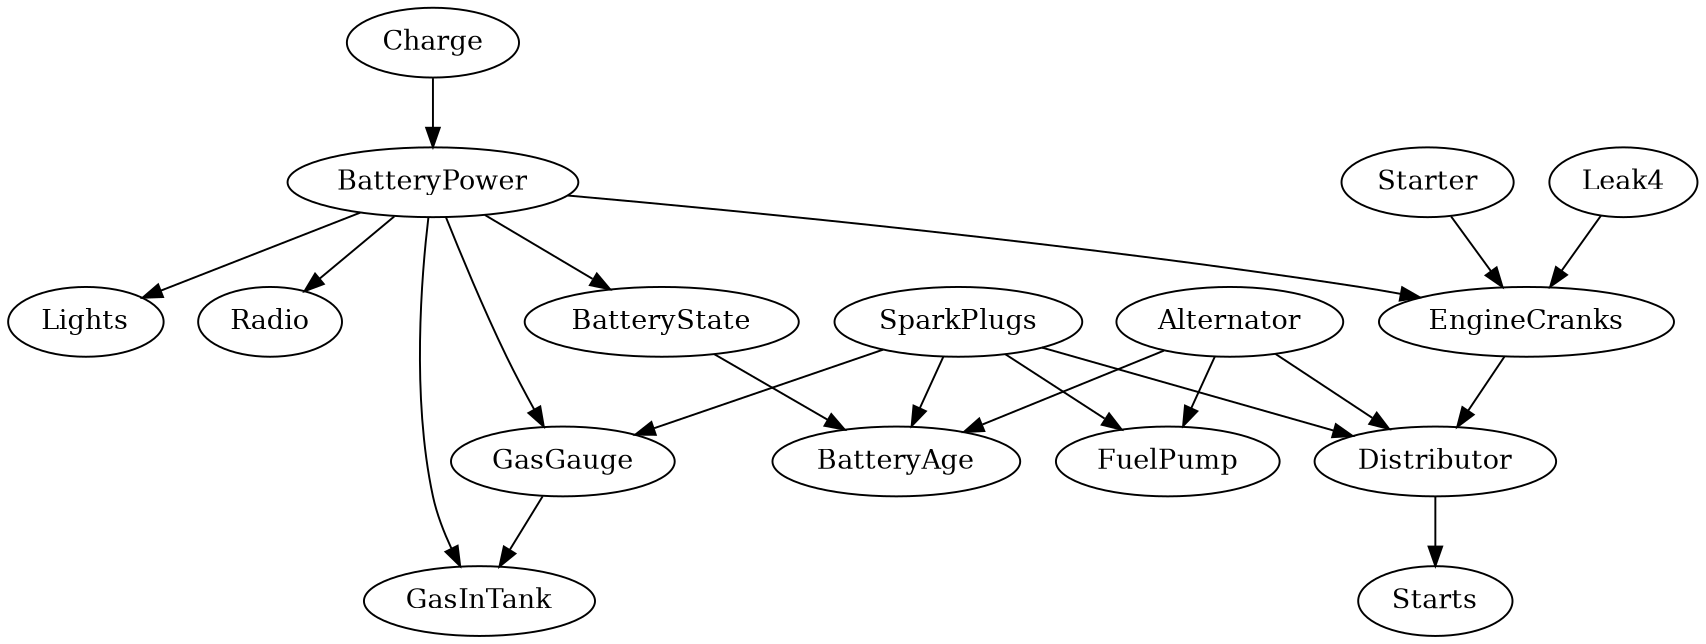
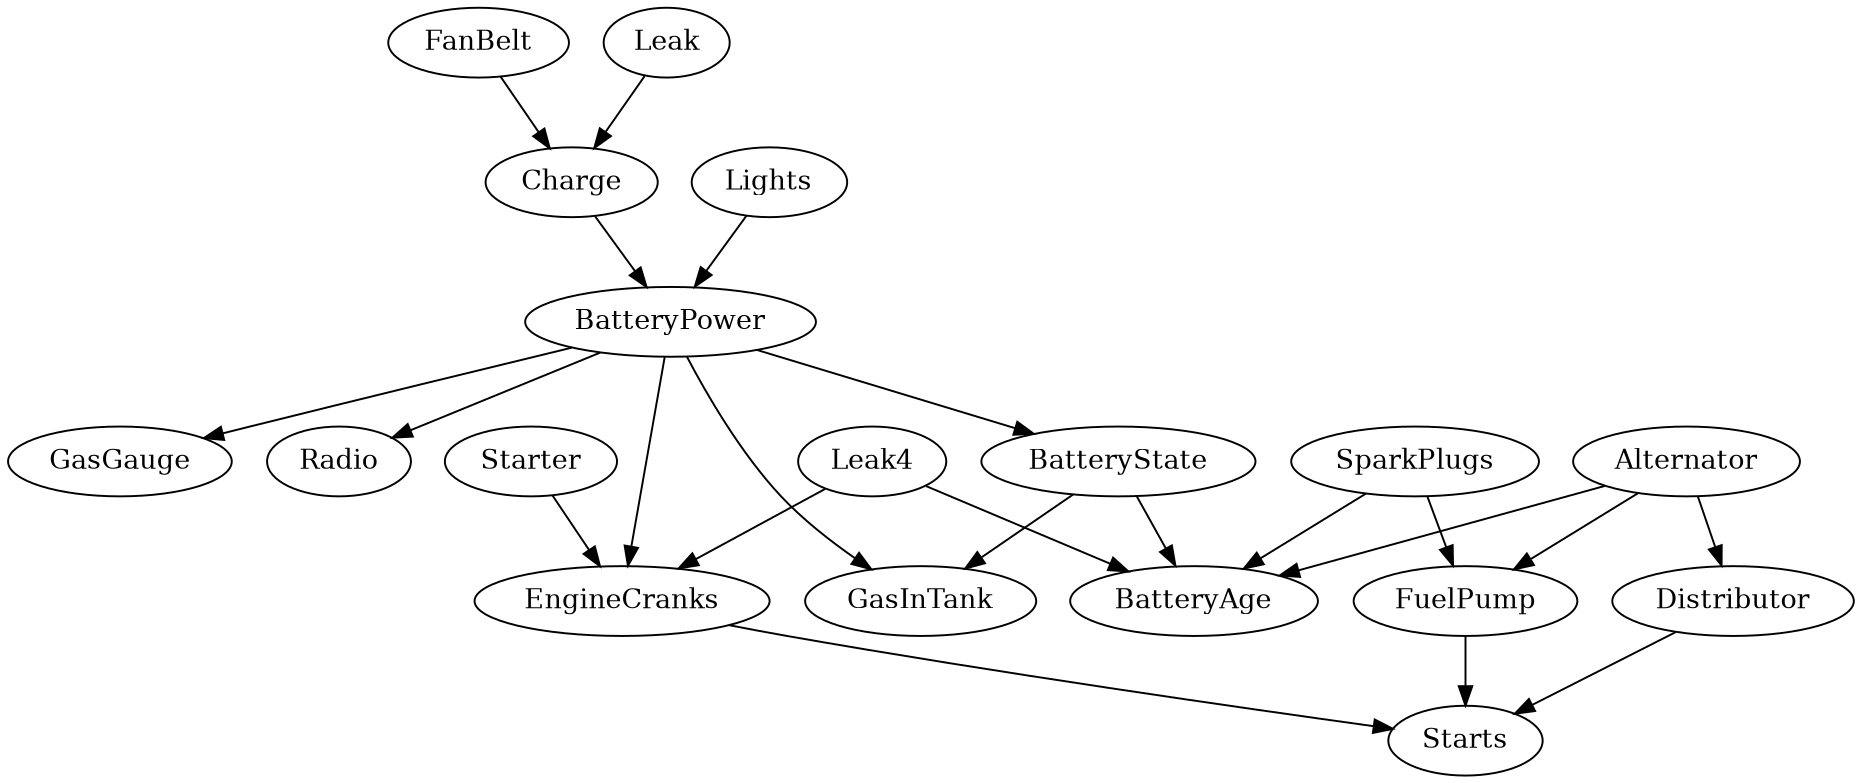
none -> (479, 43)
none -> (667, 43)
(261, 252) -> (727, 243)
(1486, 384) -> (1051, 679)
(1181, 387) -> none
(757, 393) -> none
none -> (1009, 521)
(526, 523) -> (1037, 520)
none -> (1465, 661)
